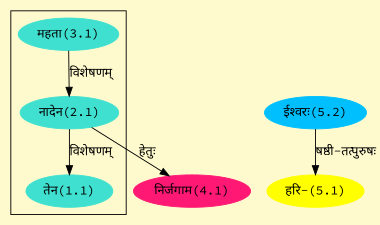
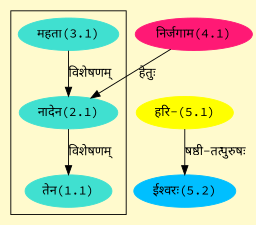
(315, 147) -> (185, 147)
(132, 153) -> (135, 71)
